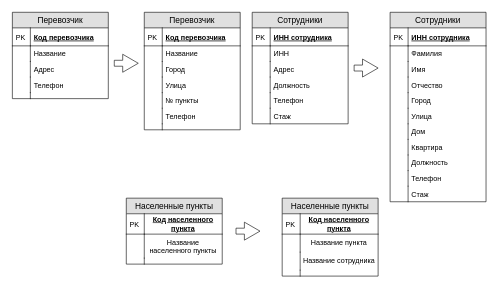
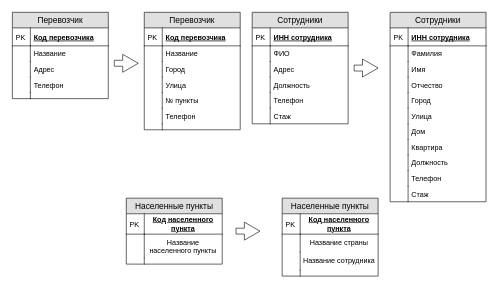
(280, 54) -> (280, 54)
(339, 243) -> (339, 243)
